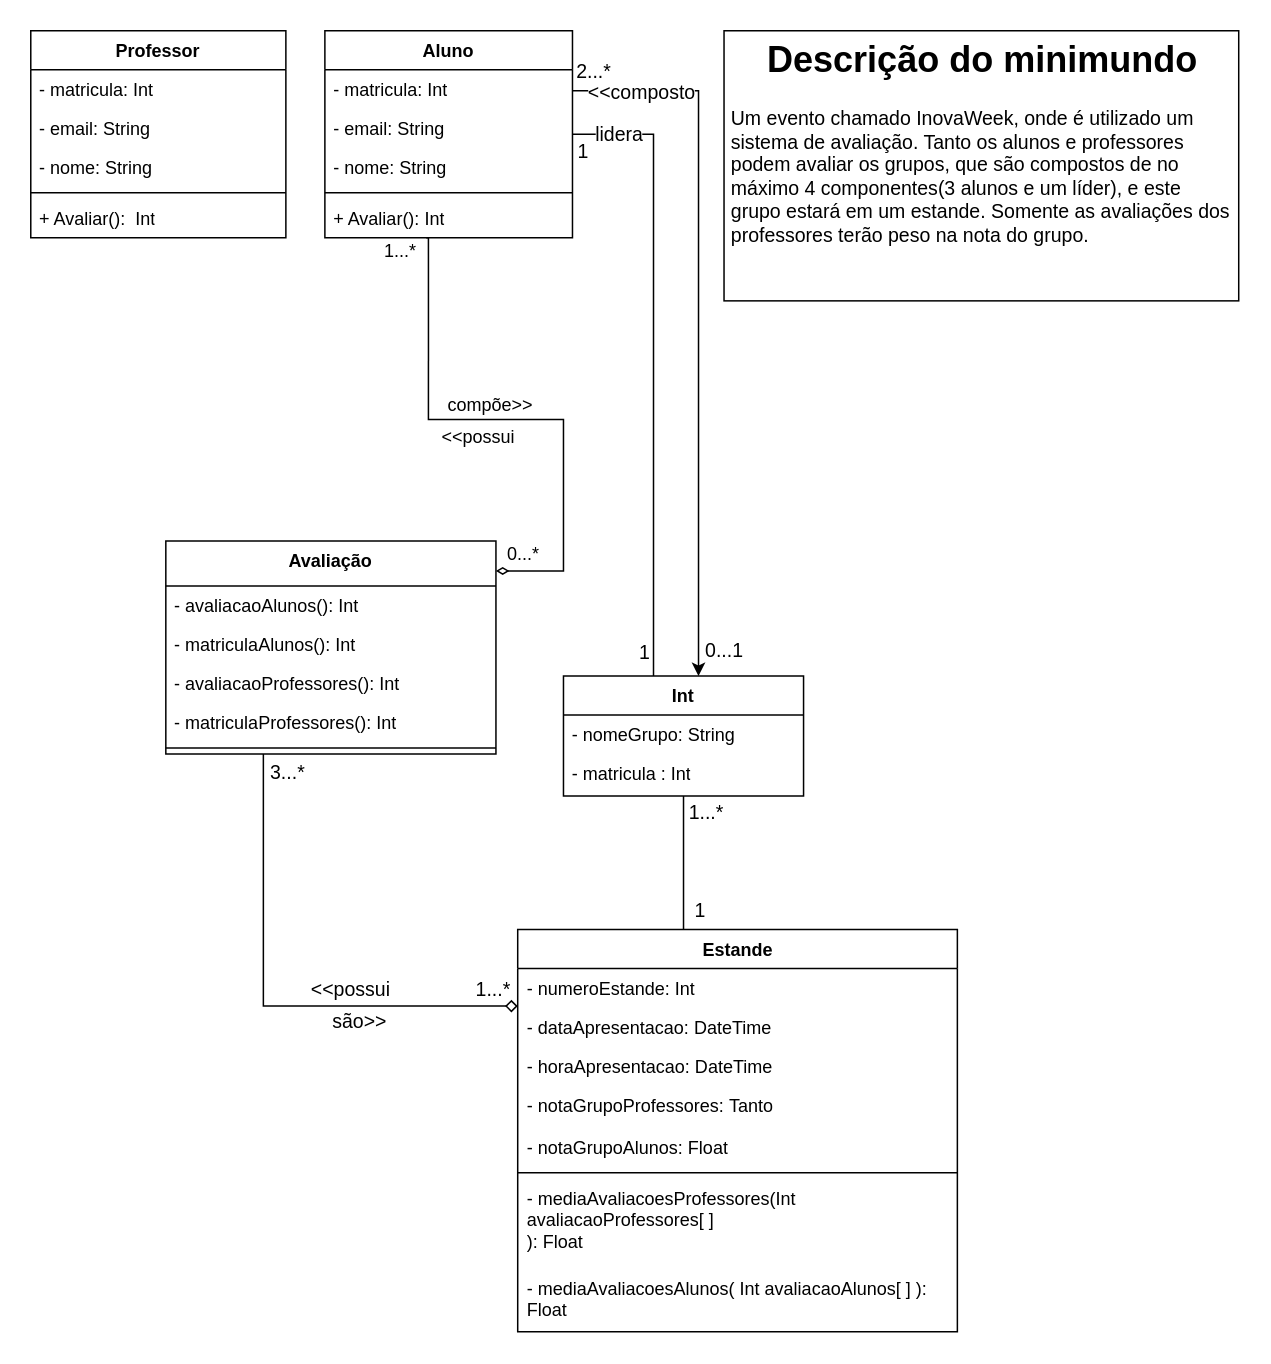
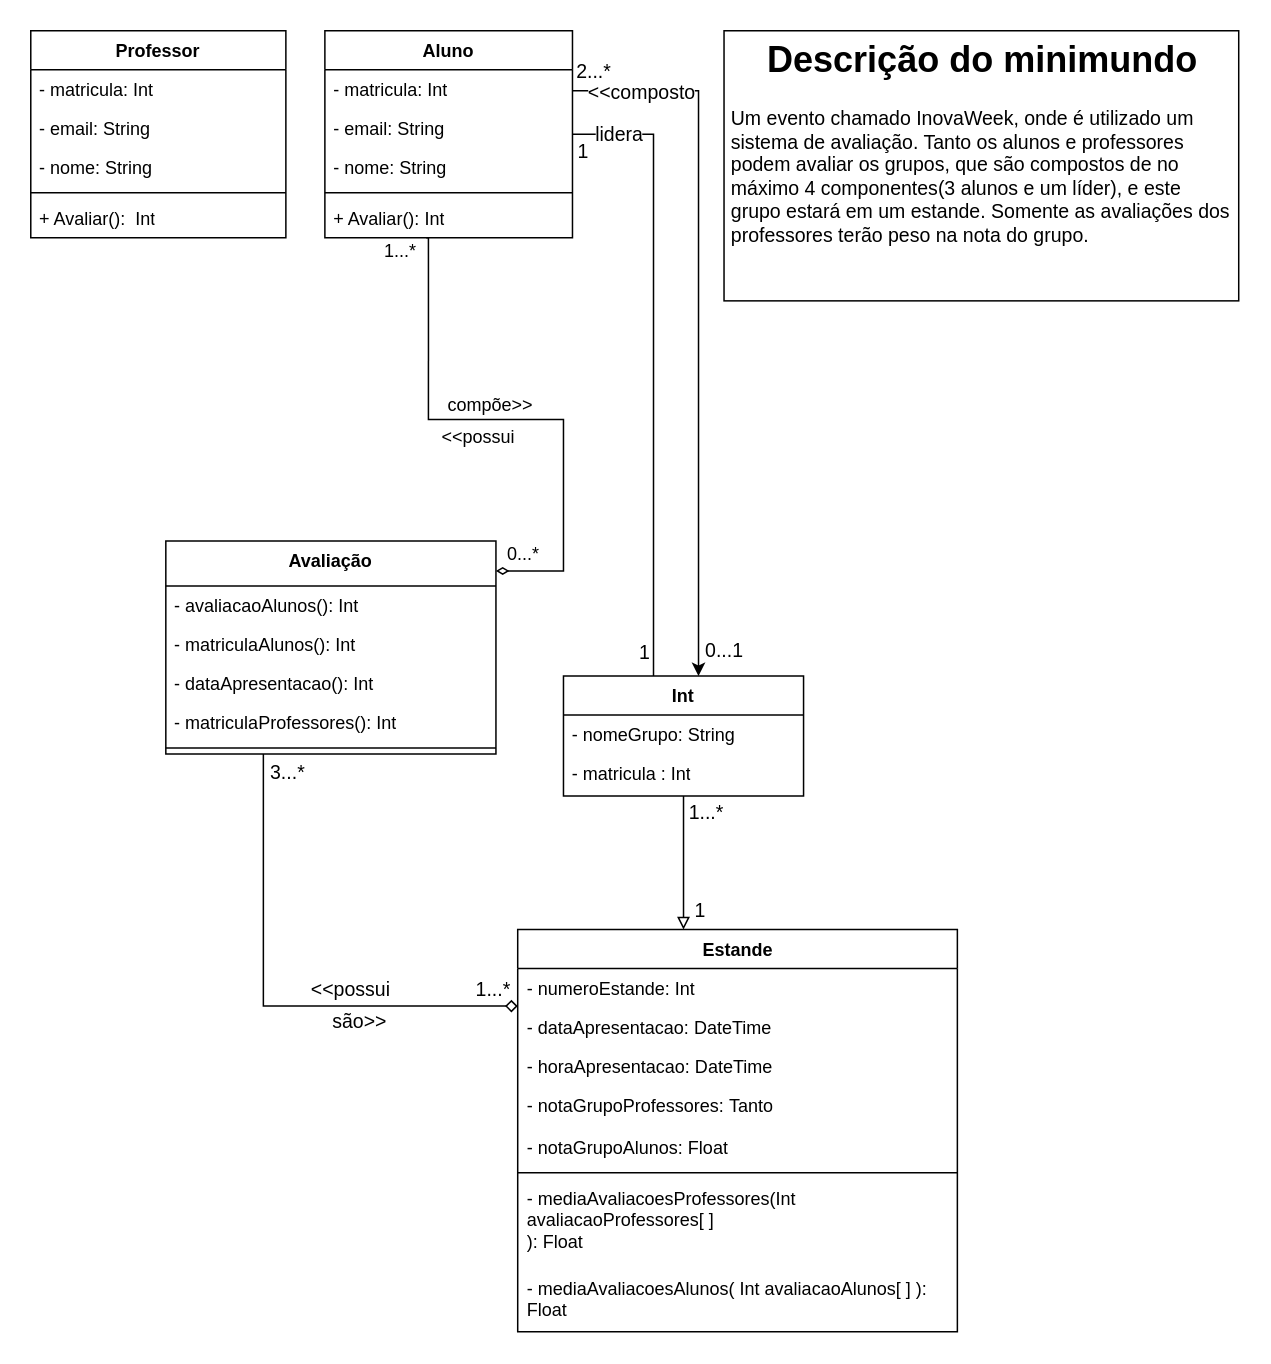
(309, 685) -> (294, 685)
(683, 921) -> (683, 916)
